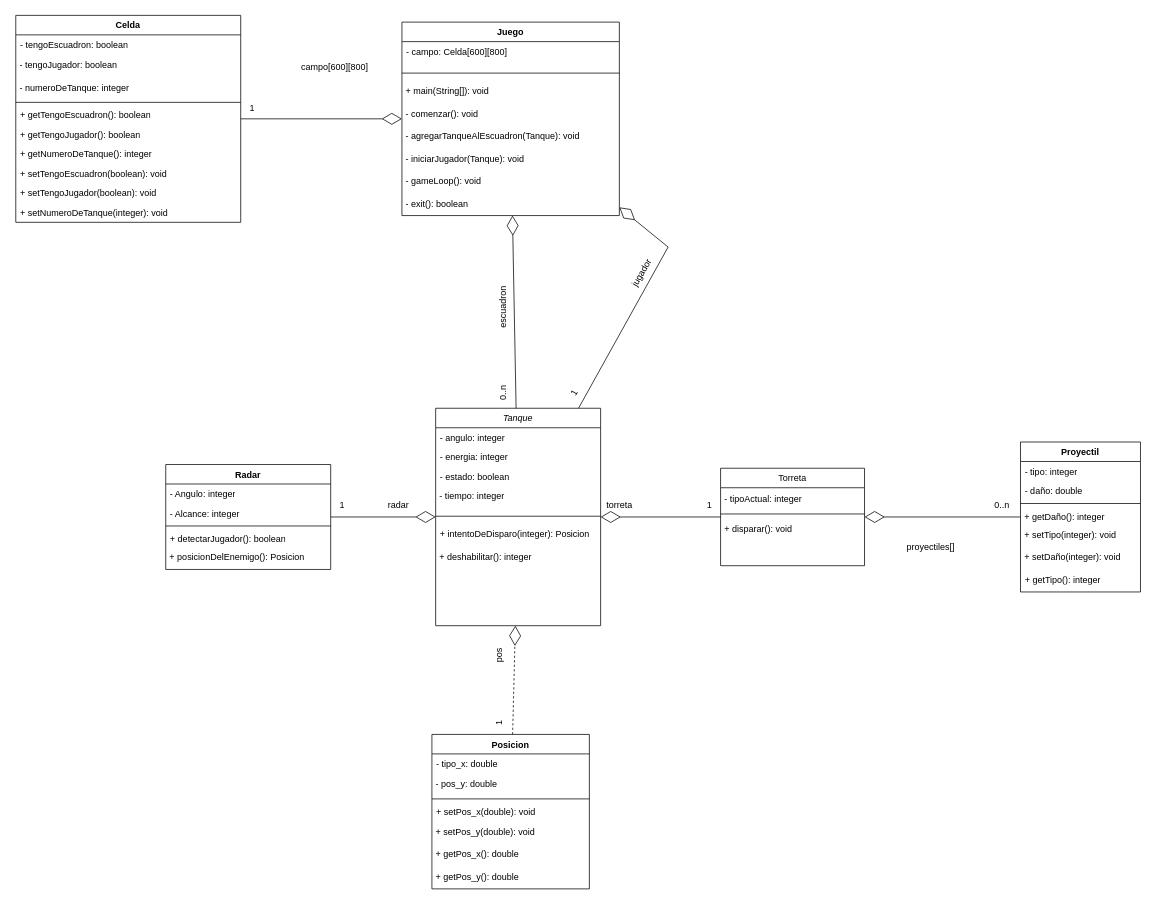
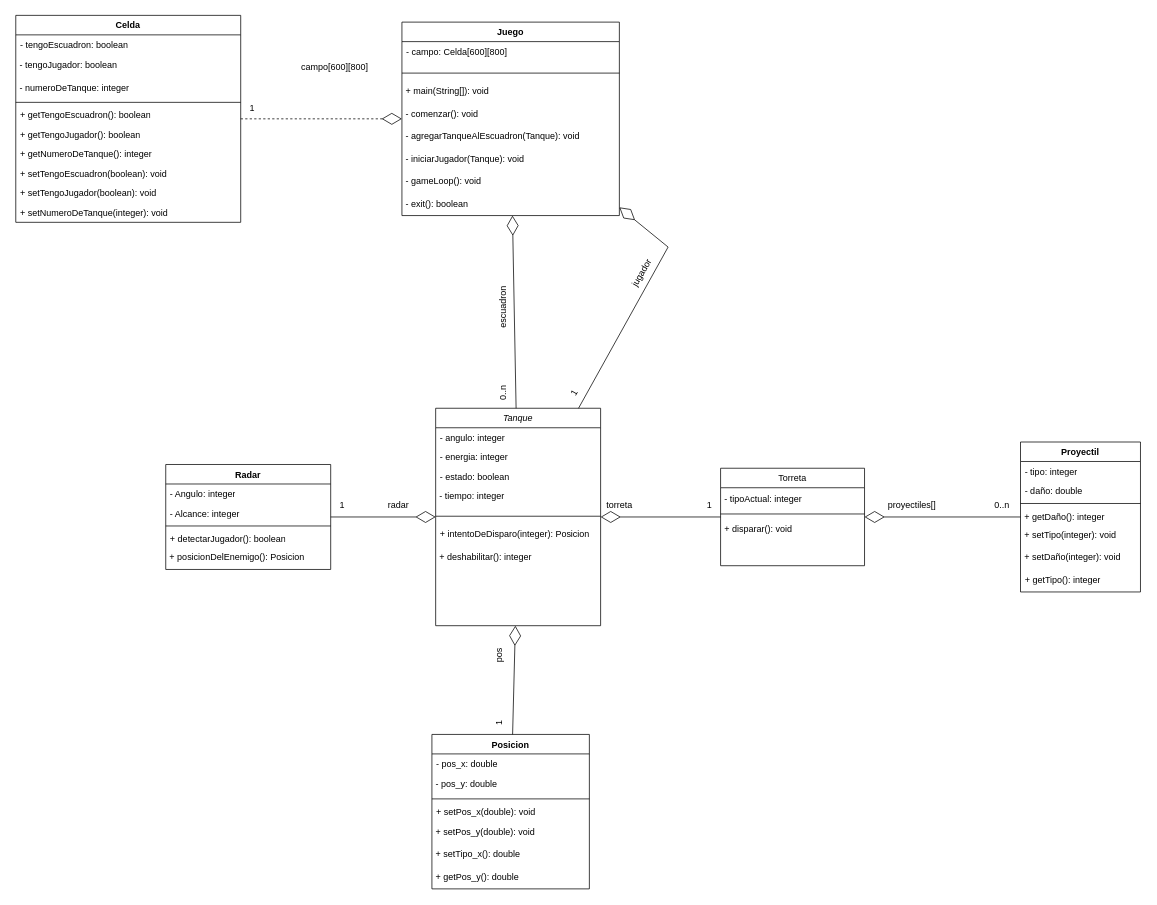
(312, 119) -> (312, 119)
(930, 547) -> (912, 506)
(513, 690) -> (513, 690)
(471, 765) -> (469, 765)
(479, 855) -> (480, 855)
